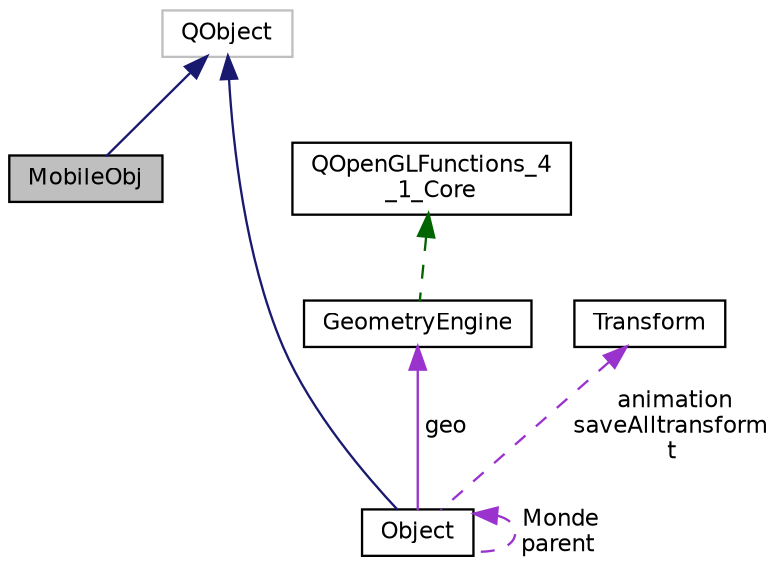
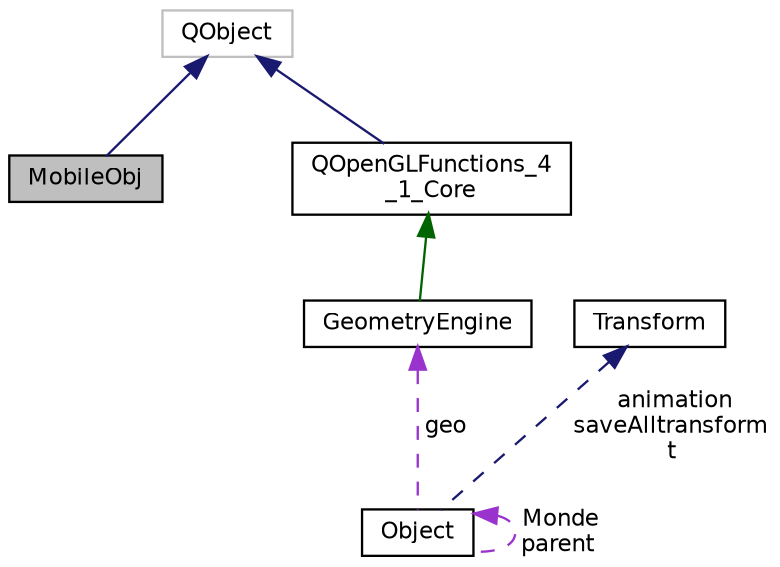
(423, 269) -> (423, 269)
(270, 312) -> (330, 107)
(525, 436) -> (525, 436)
(418, 440) -> (418, 440)
